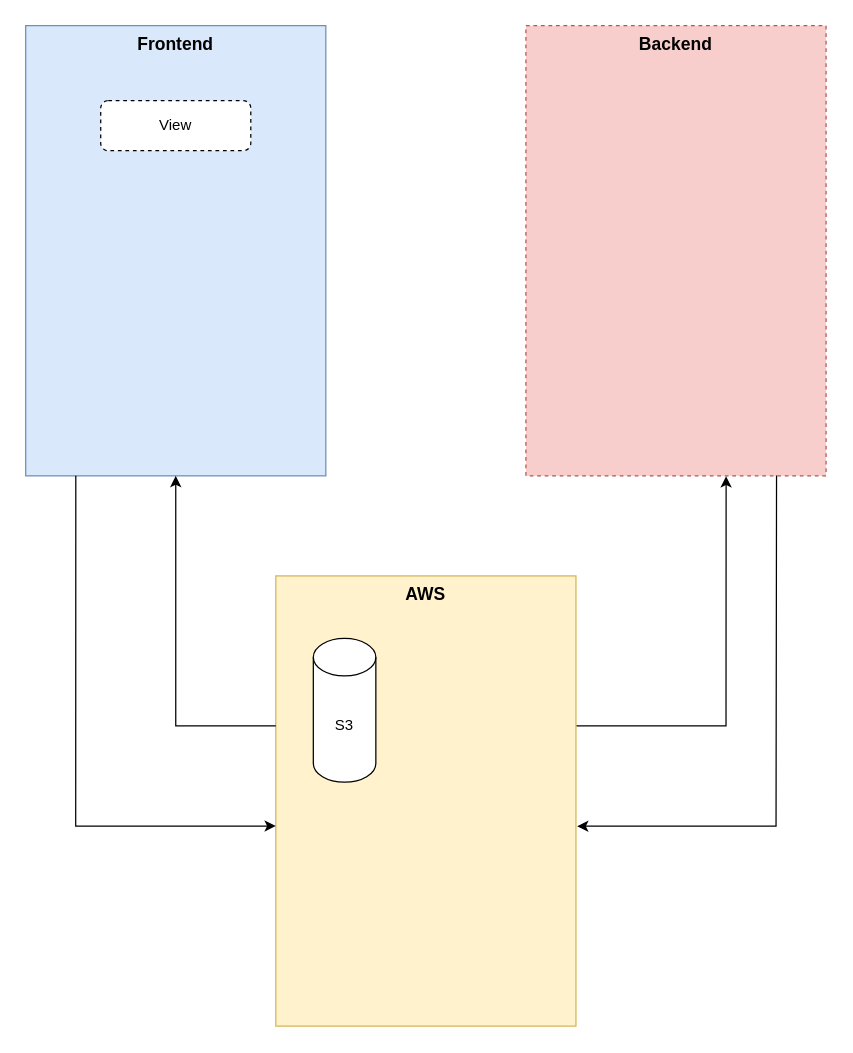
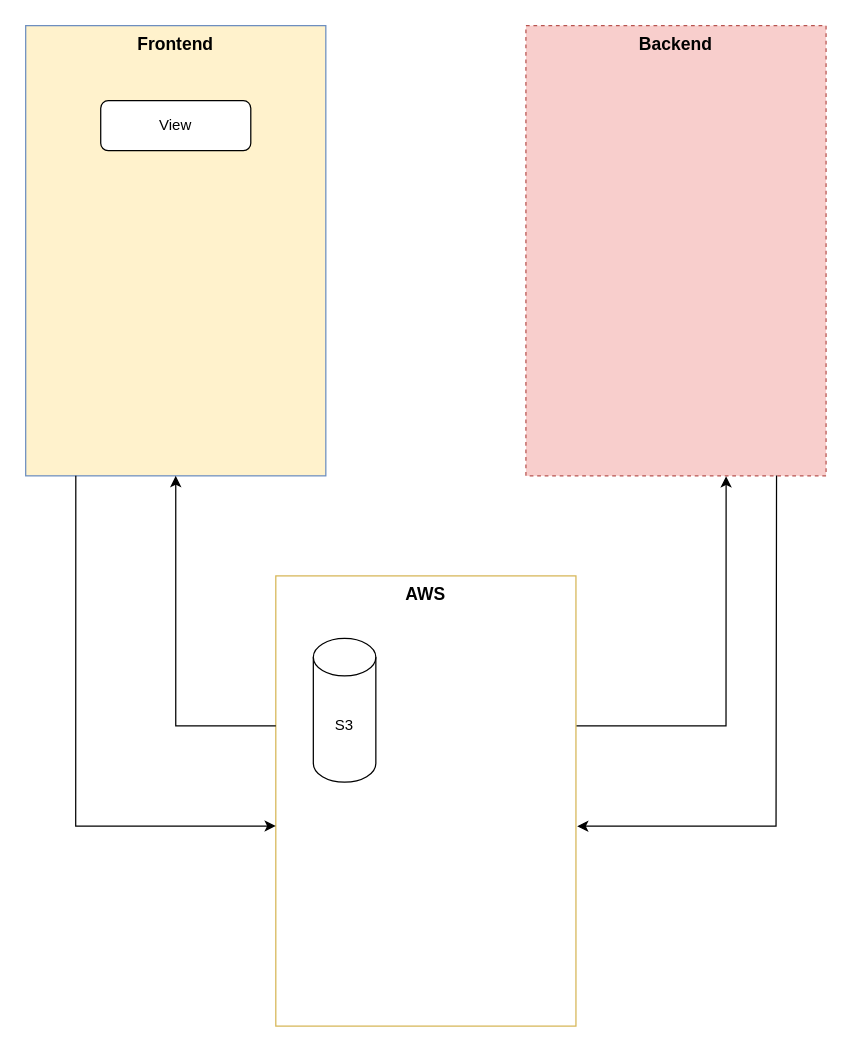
(176, 126) -> (176, 126)
(176, 251) -> (176, 251)
(426, 801) -> (426, 801)
